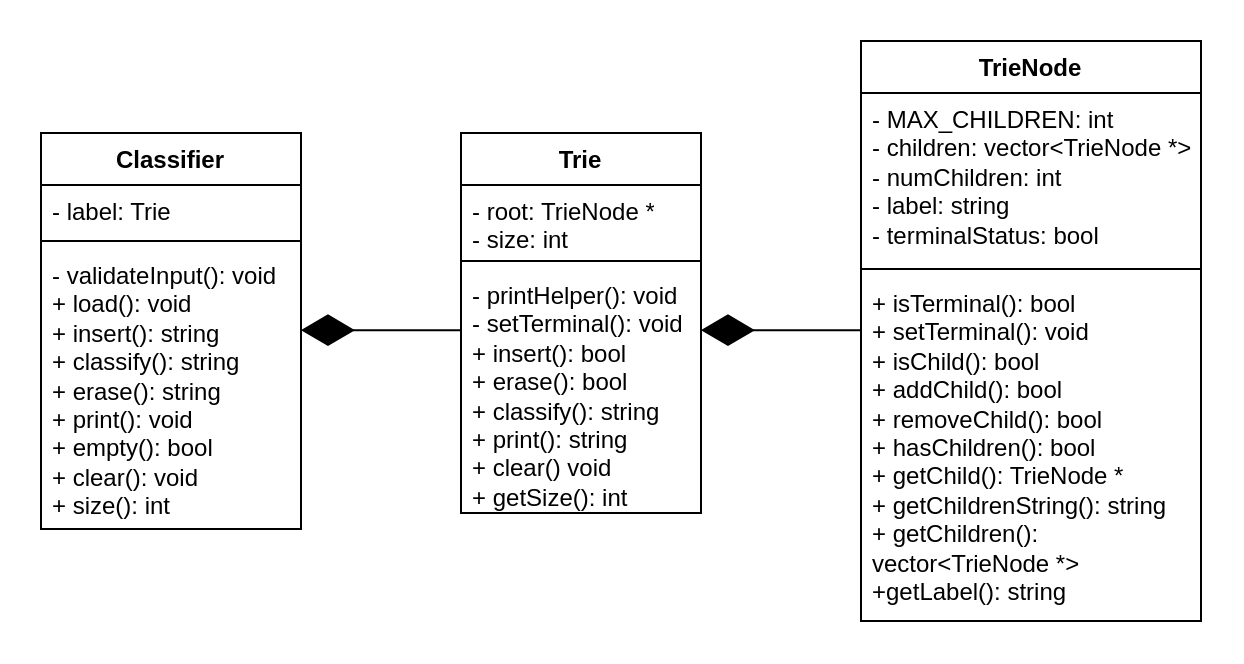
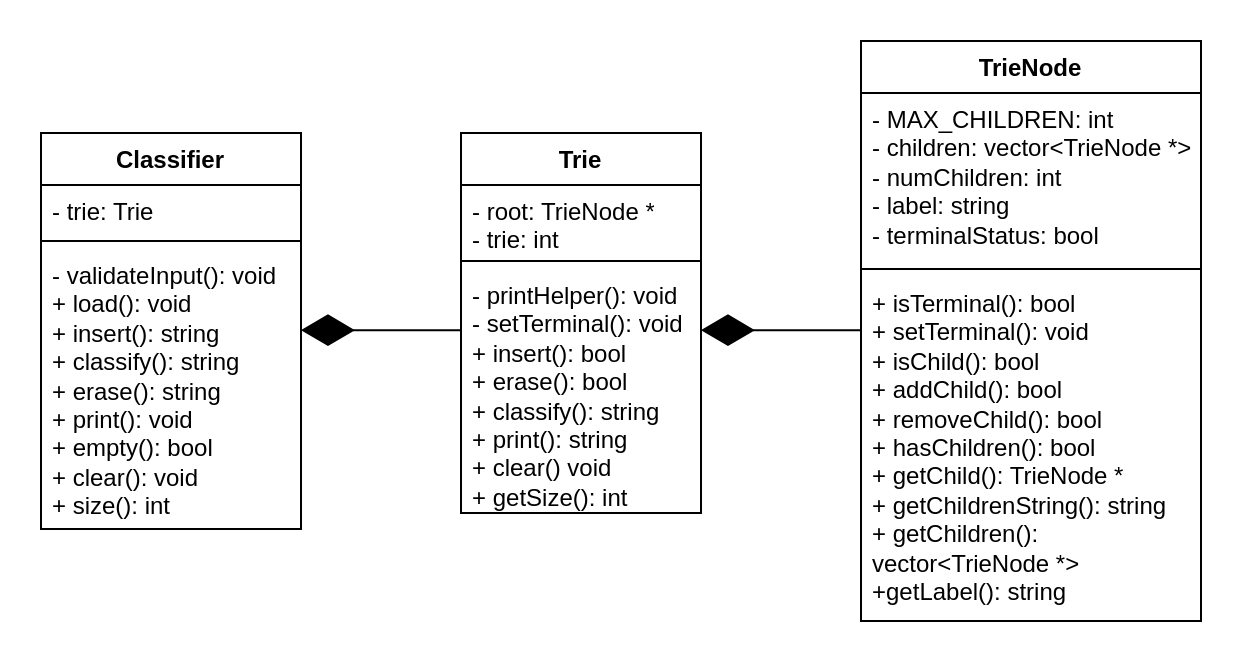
(122, 213) -> (118, 213)
(578, 228) -> (578, 228)
